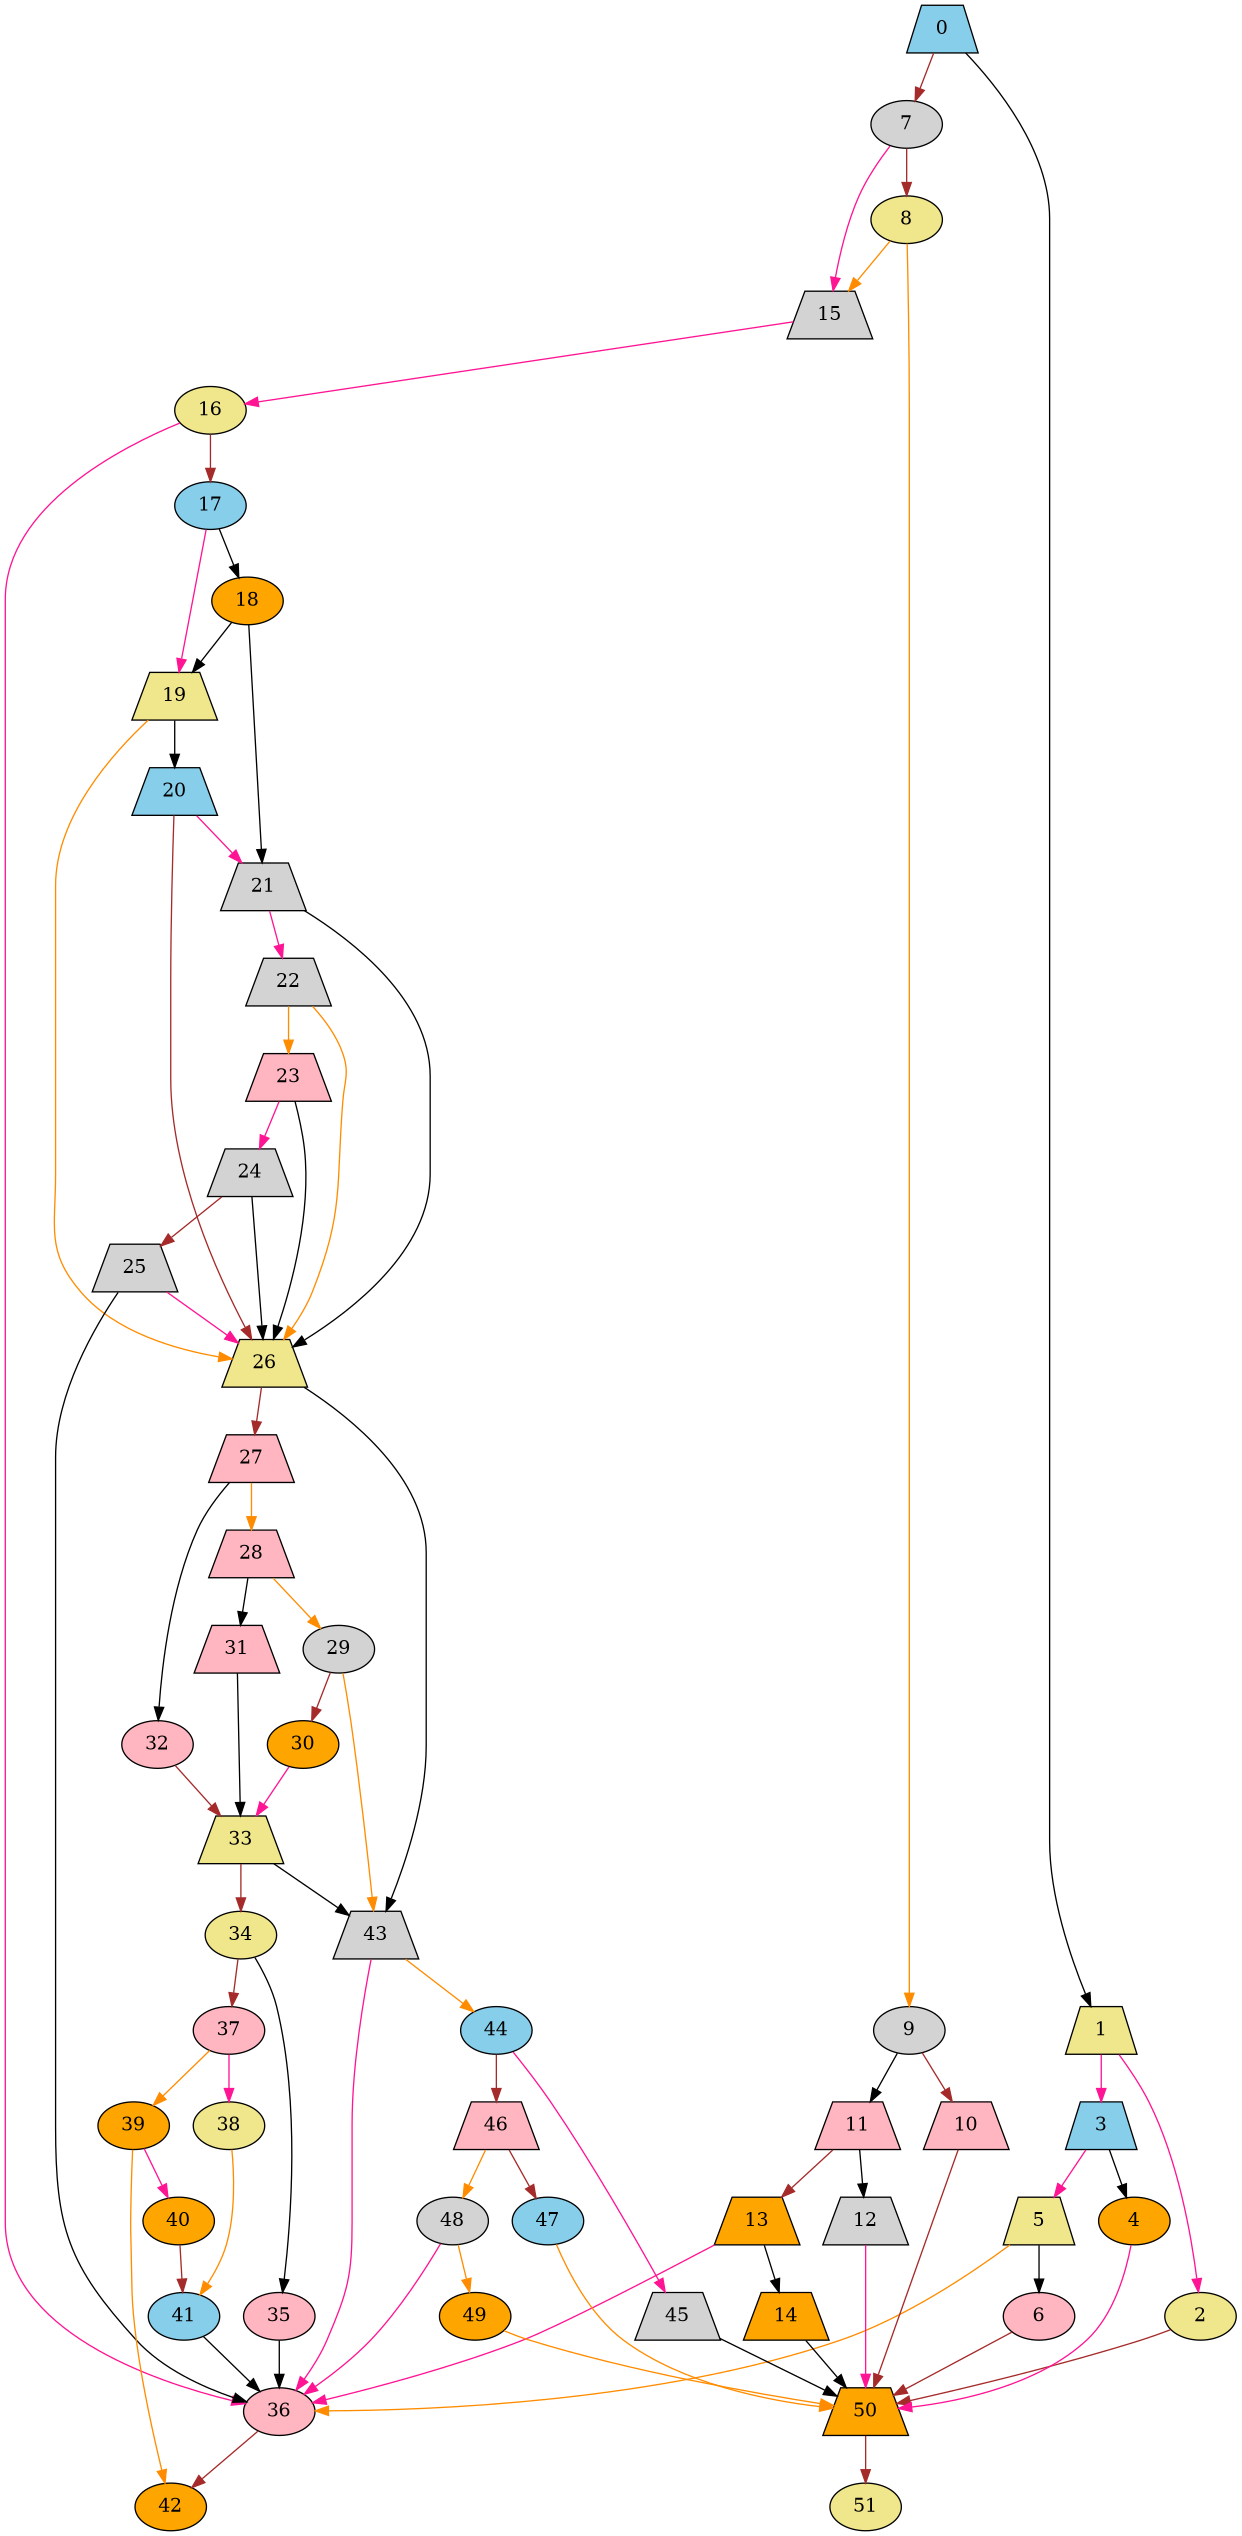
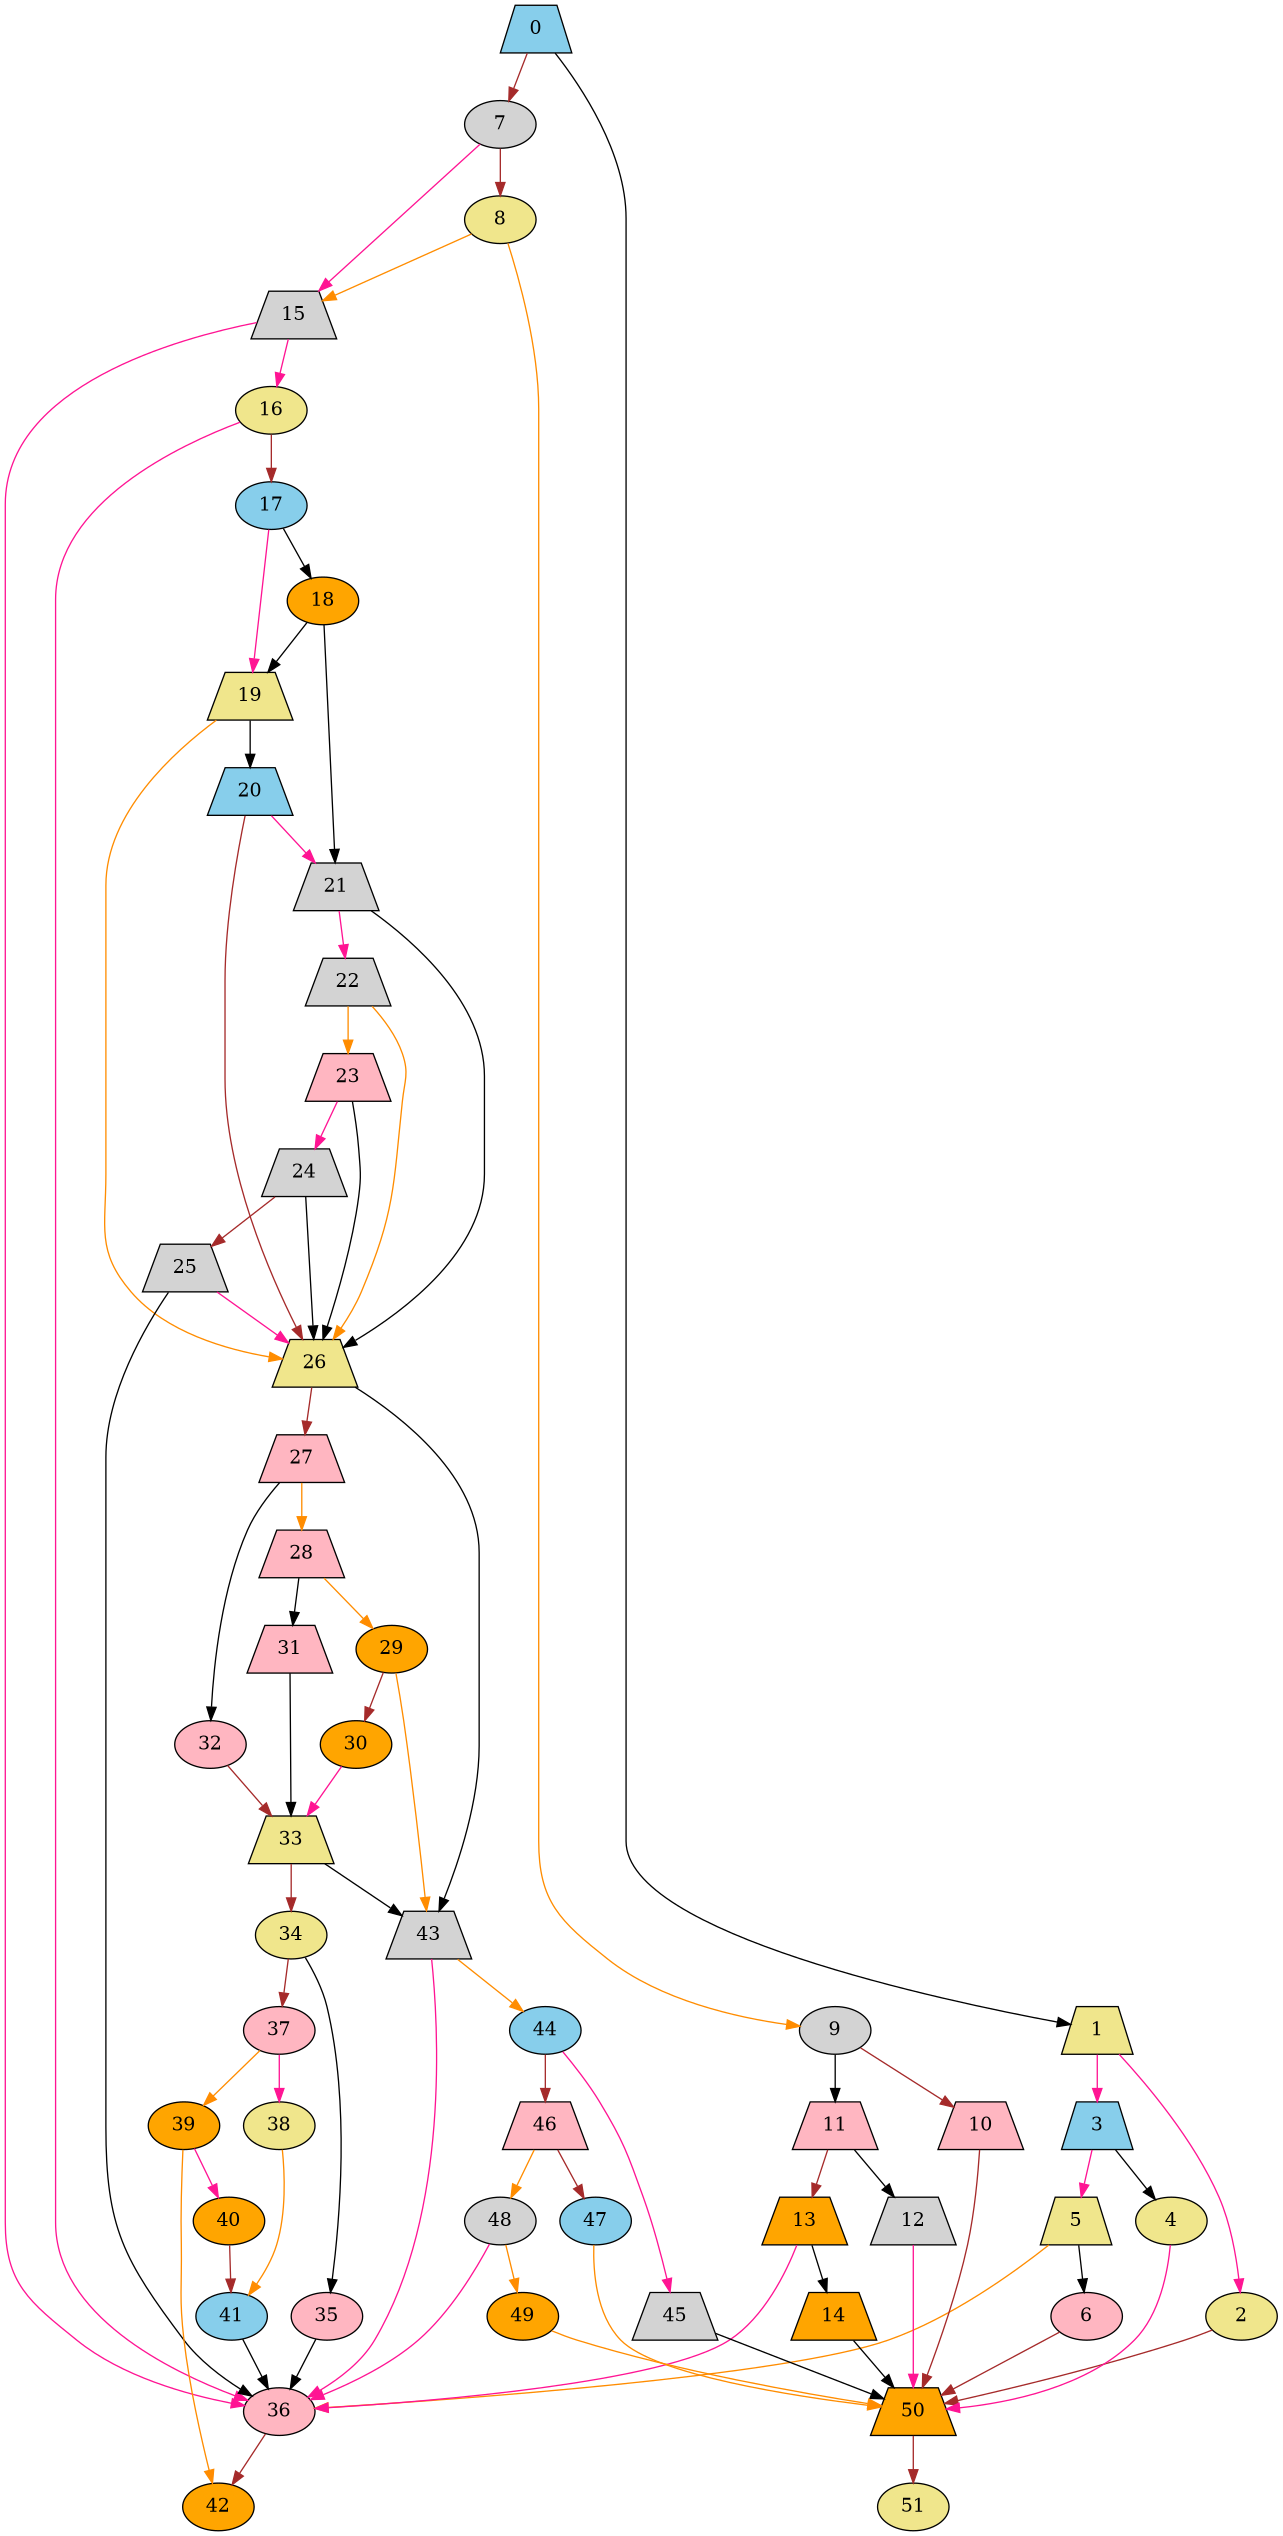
none -> (5, 1353)
(339, 1649) -> (392, 1649)
(1134, 2221) -> (1171, 2221)
